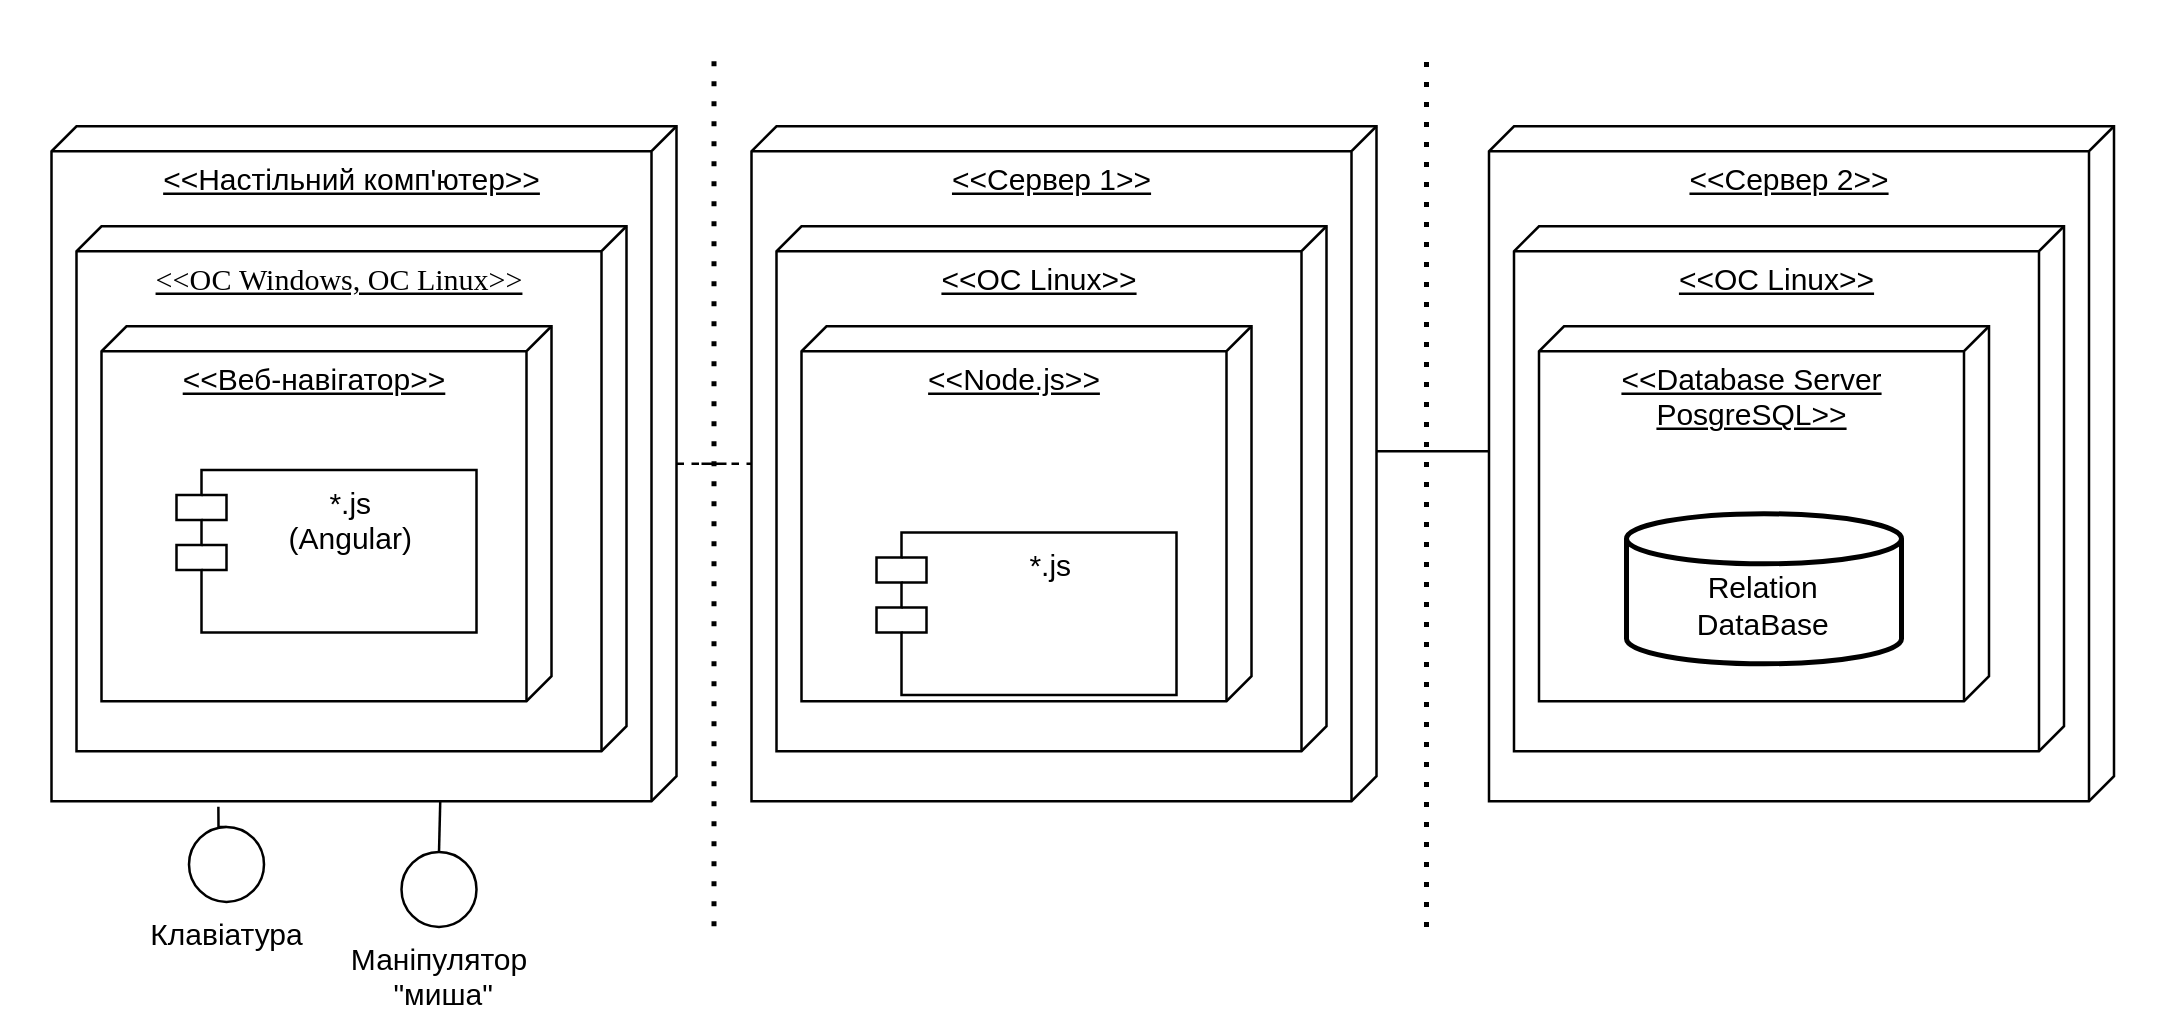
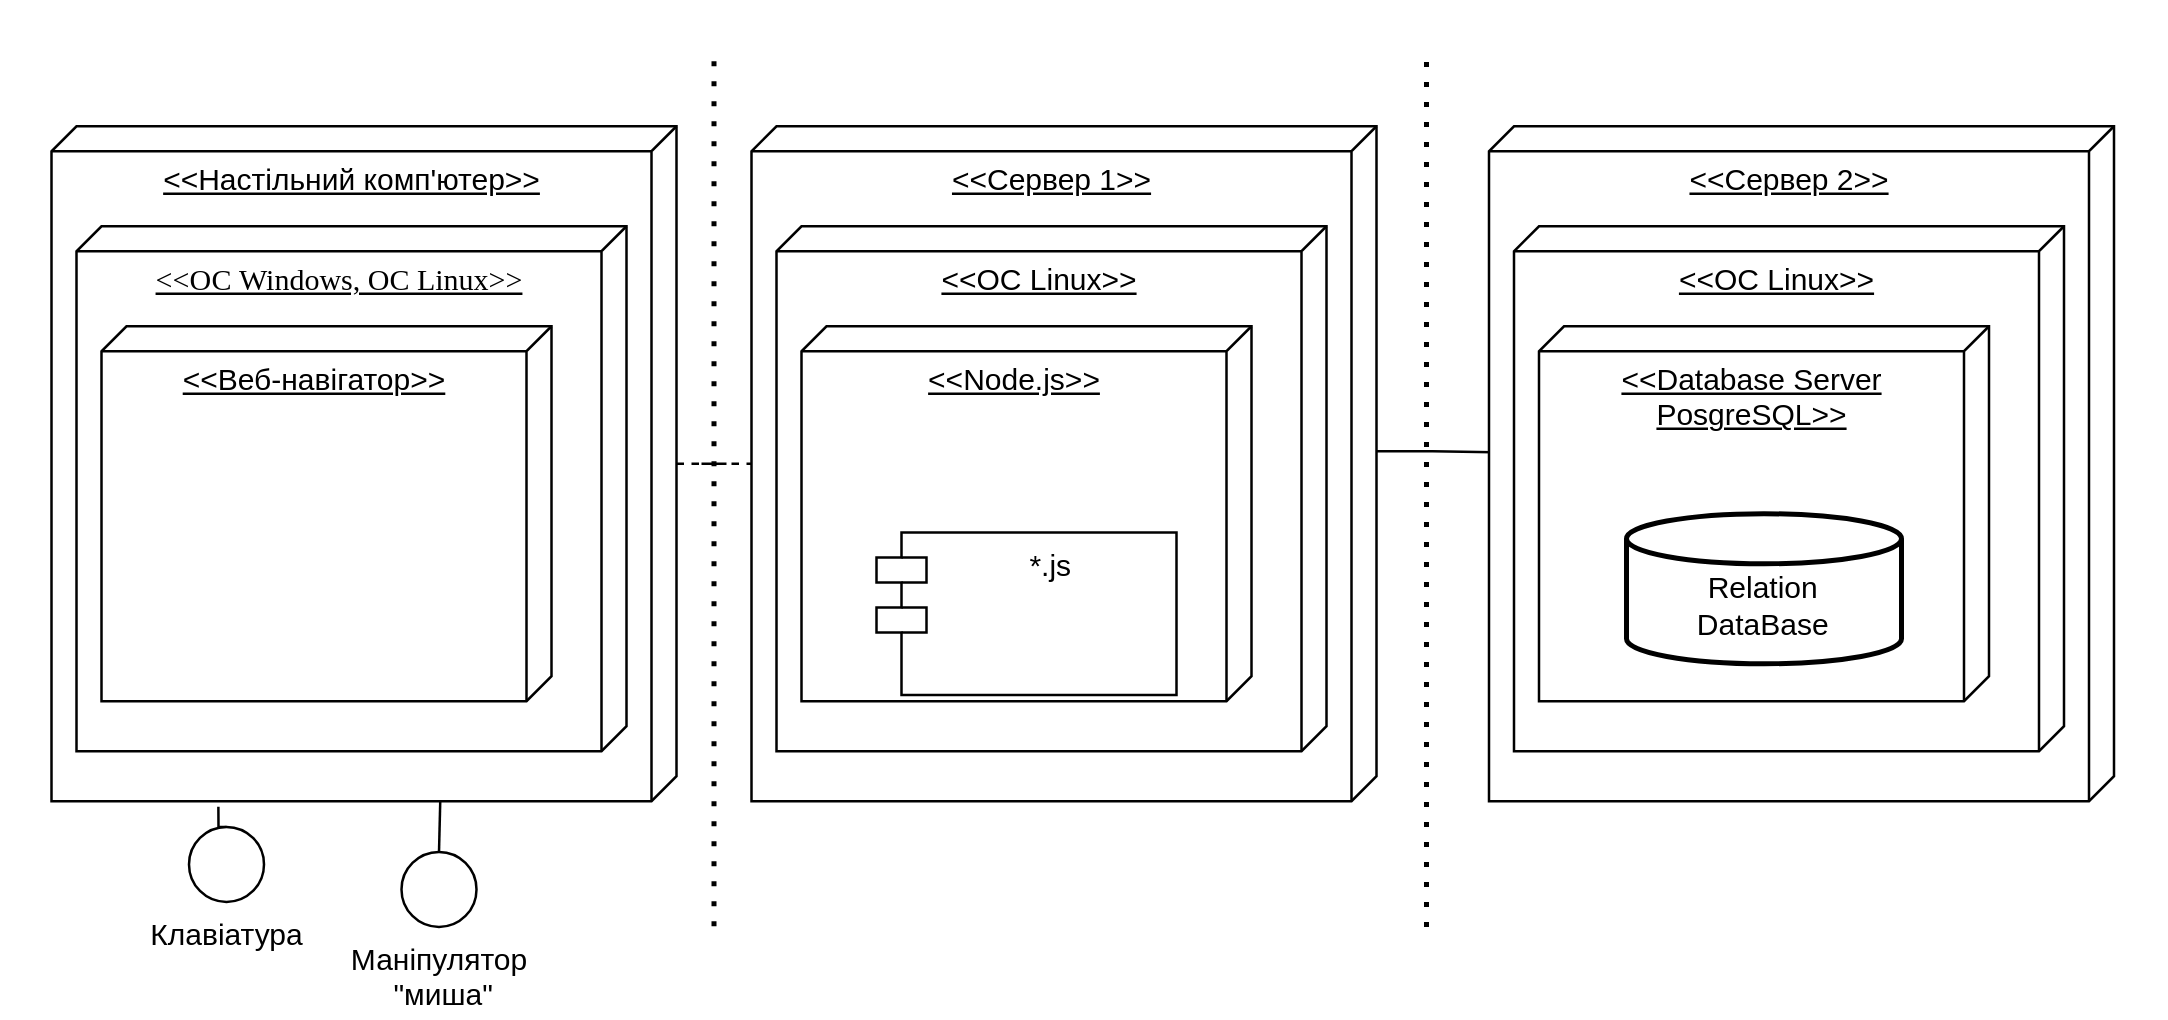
(1470, 451) -> (1470, 452)
(326, 551) -> none
